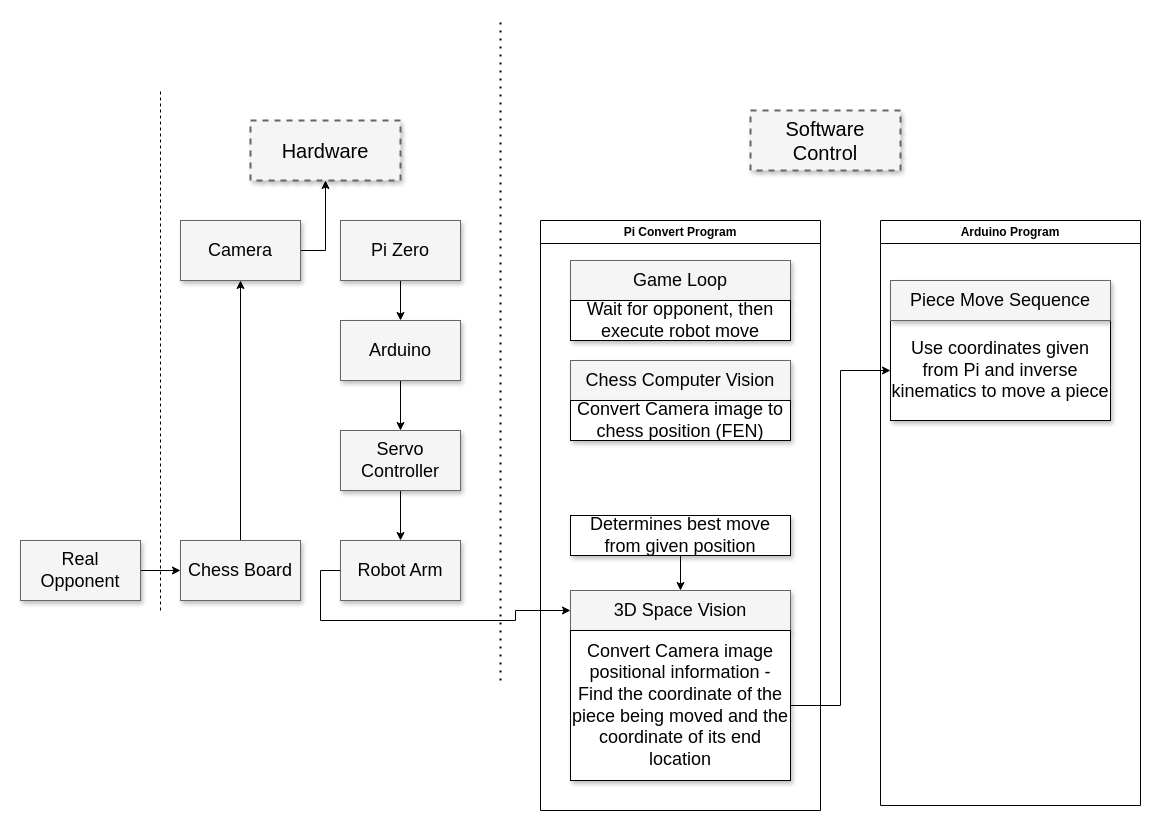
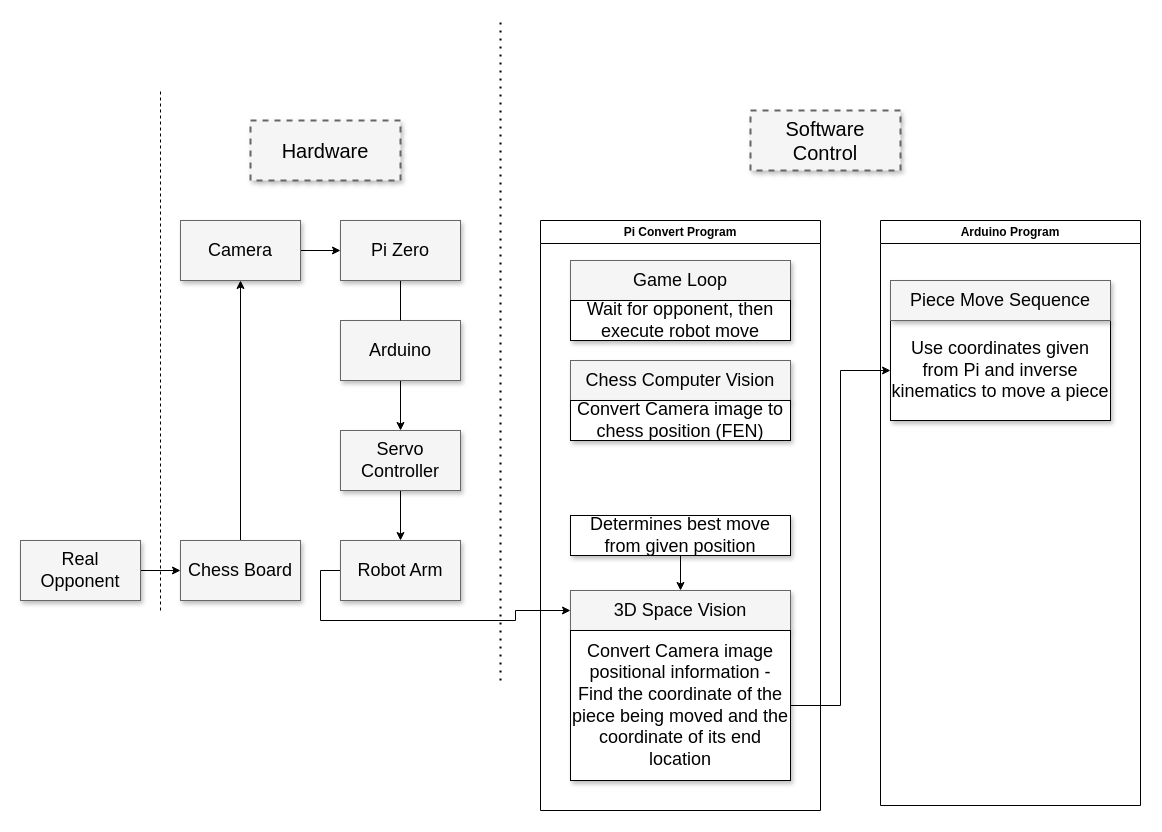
(326, 220) -> (328, 251)
(401, 312) -> (401, 315)
